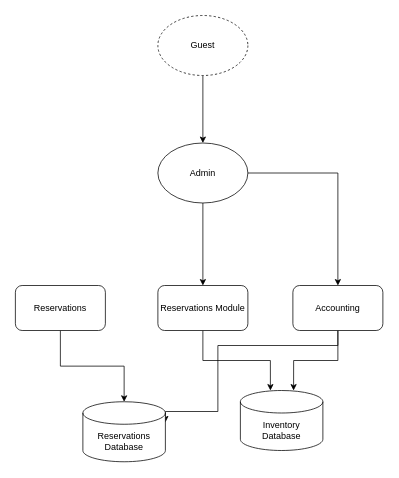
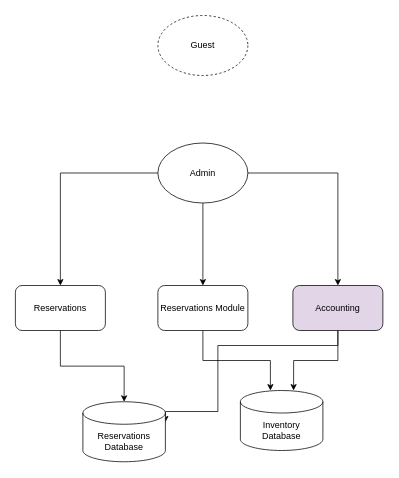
(203, 136) -> none
none -> (60, 225)
(338, 308) -> (338, 308)
